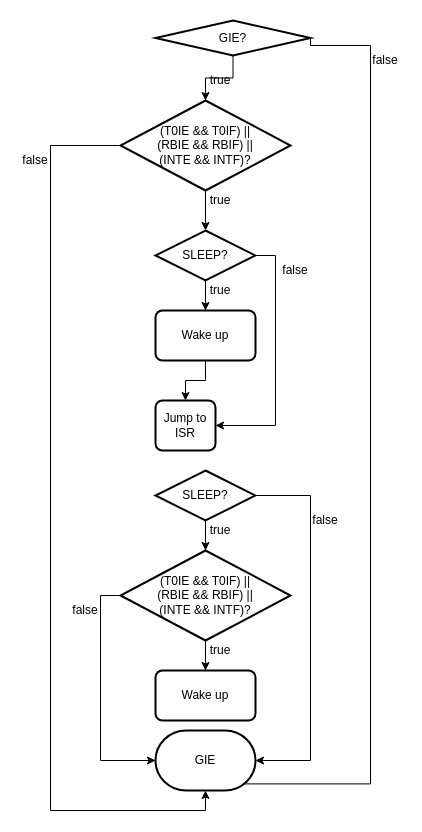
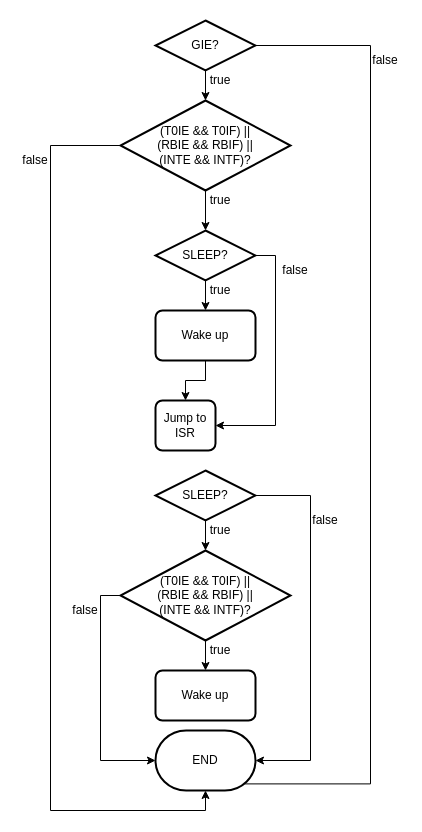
(233, 38) -> (206, 46)
(206, 761) -> (206, 761)
